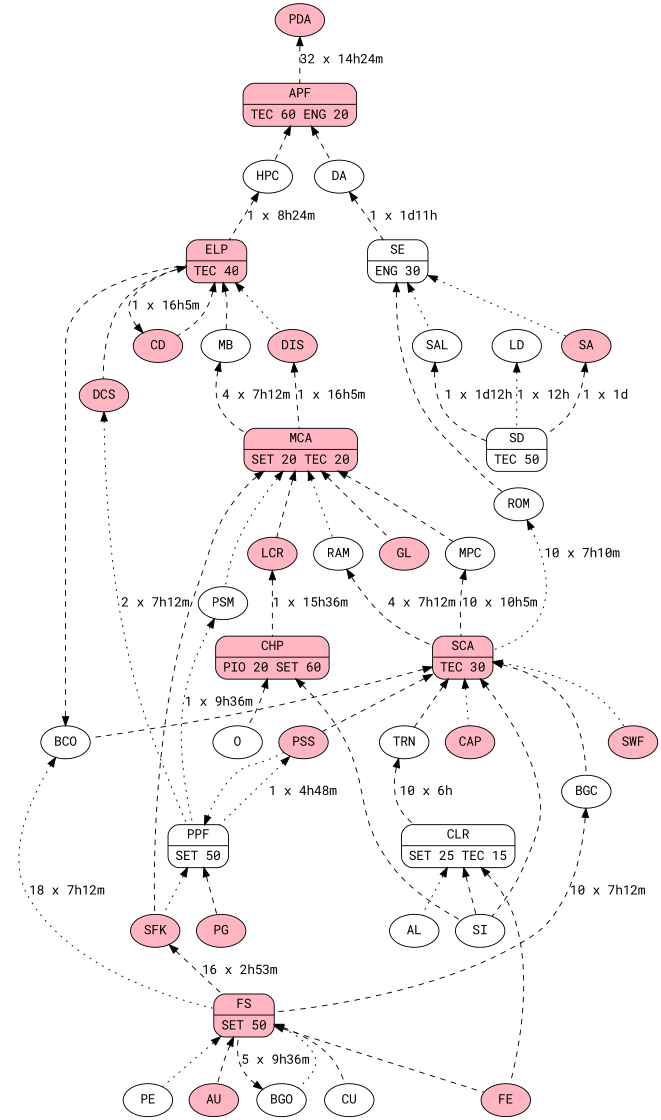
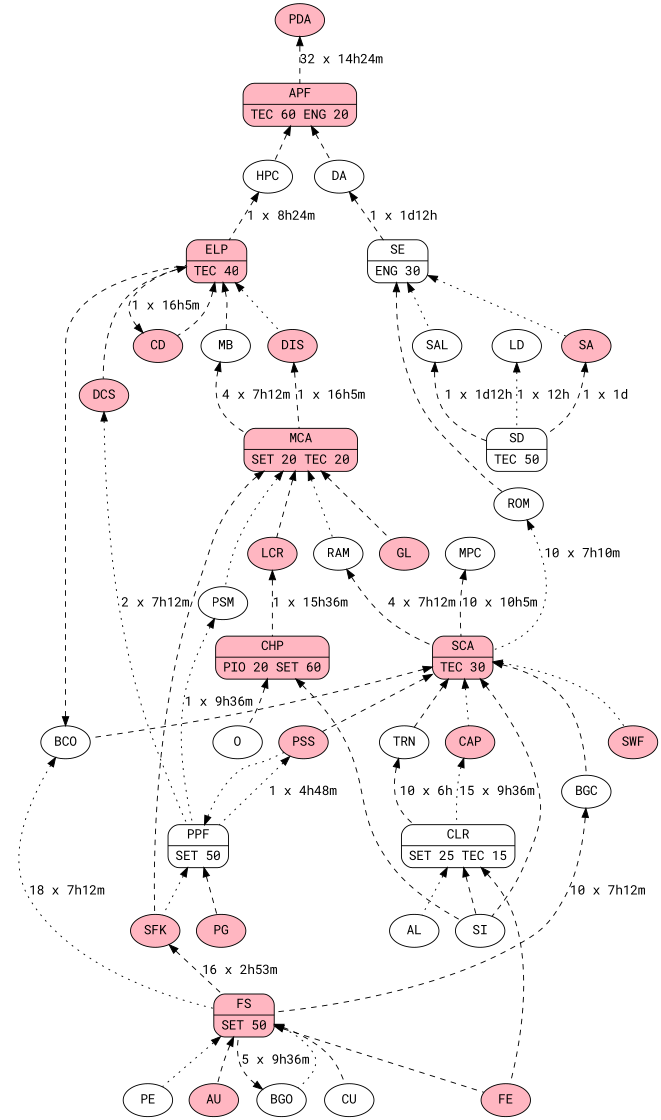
(404, 216) -> (404, 216)
(400, 508) -> none
none -> (457, 796)
